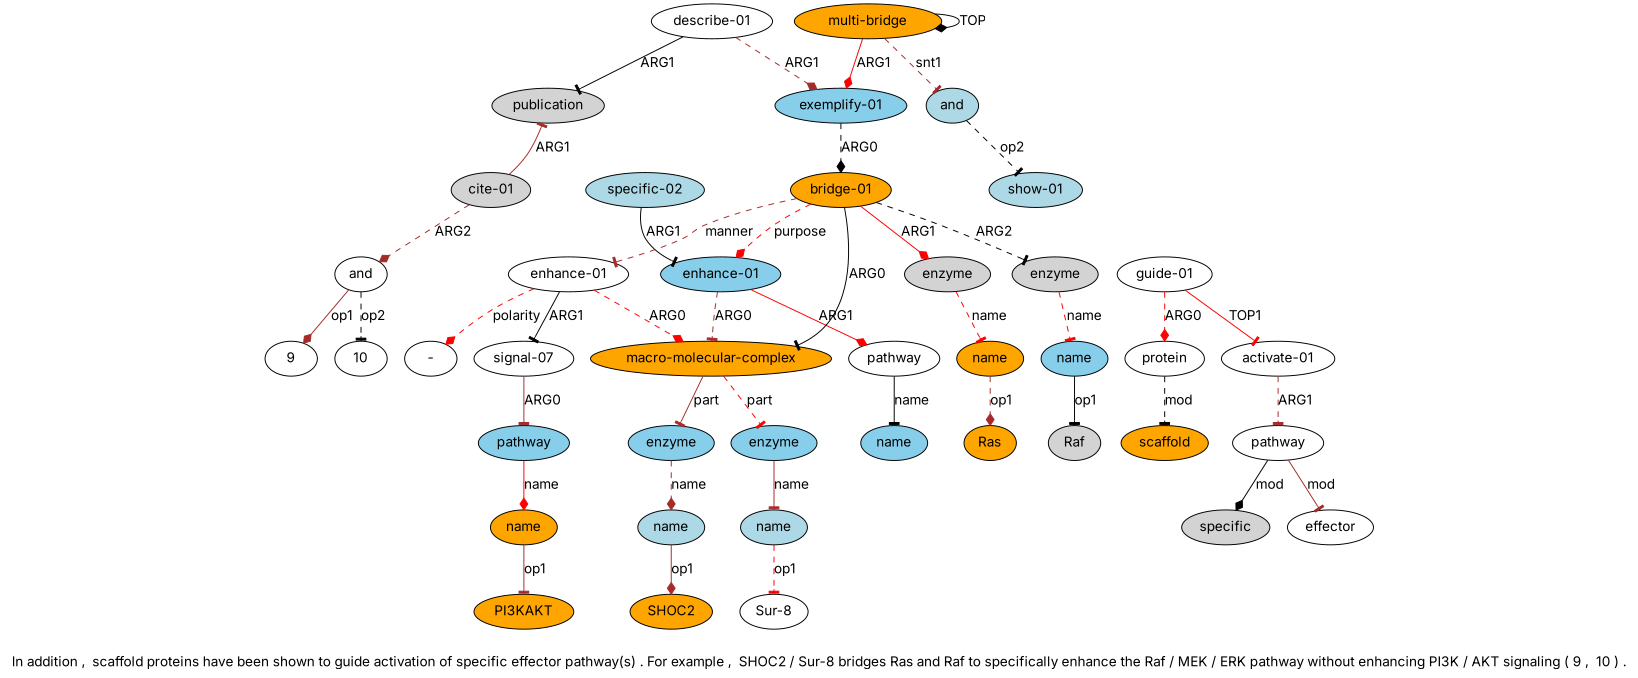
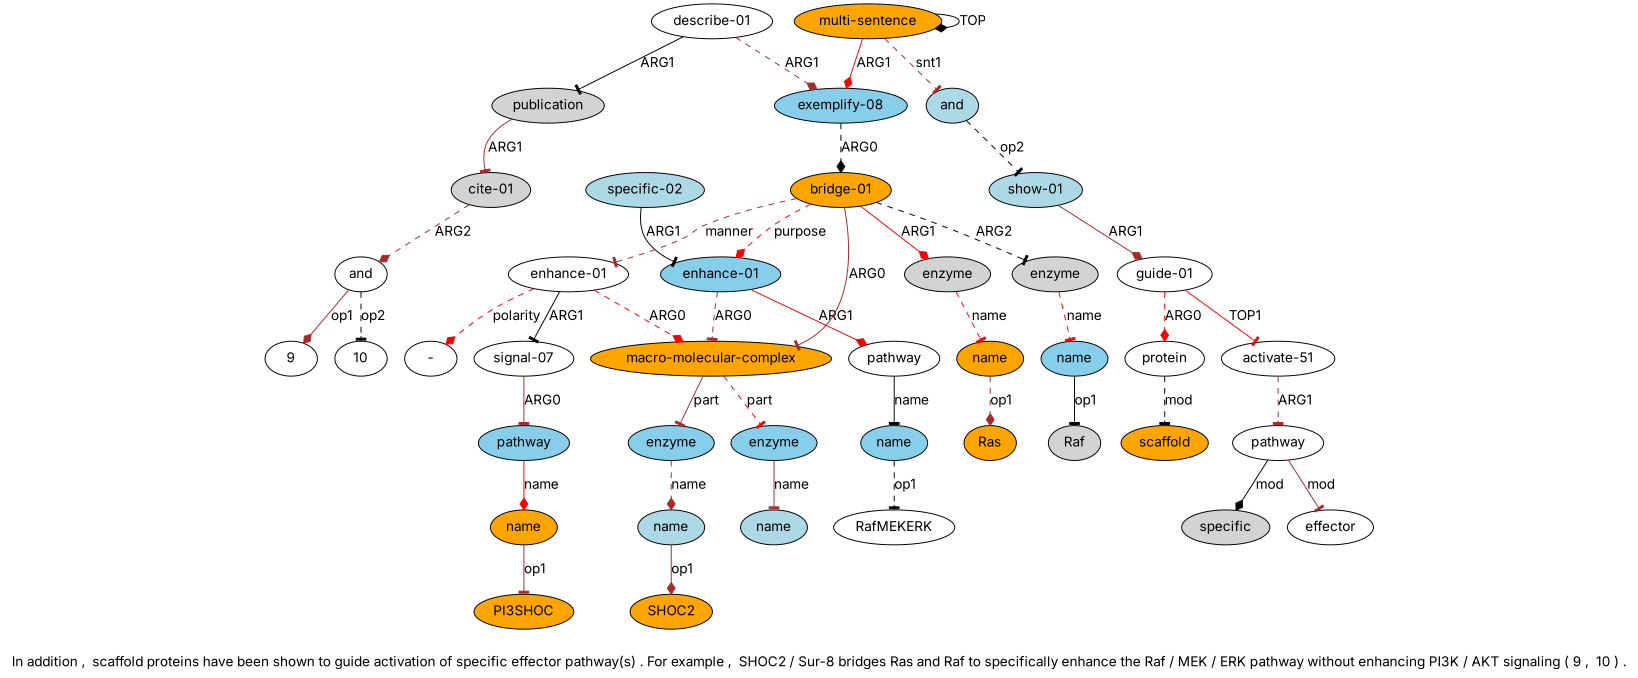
(868, 21) -> (868, 21)
(841, 106) -> (841, 106)
(528, 153) -> (489, 139)
none -> (1095, 229)
(845, 285) -> (845, 285)
(1278, 359) -> (1278, 359)
none -> (894, 527)
(524, 612) -> (524, 612)
(774, 612) -> none
